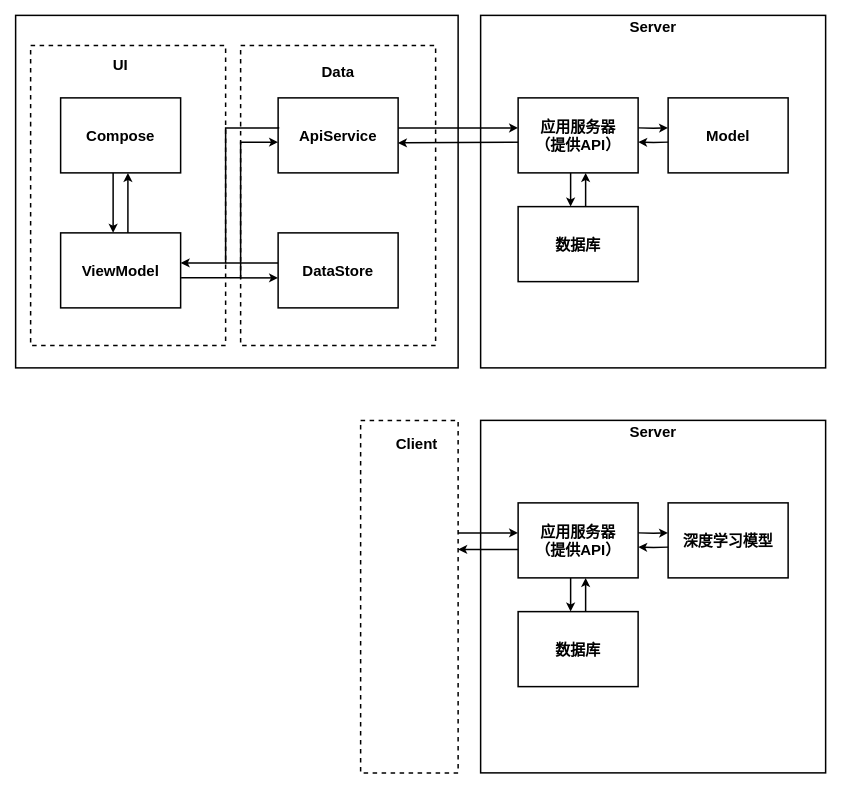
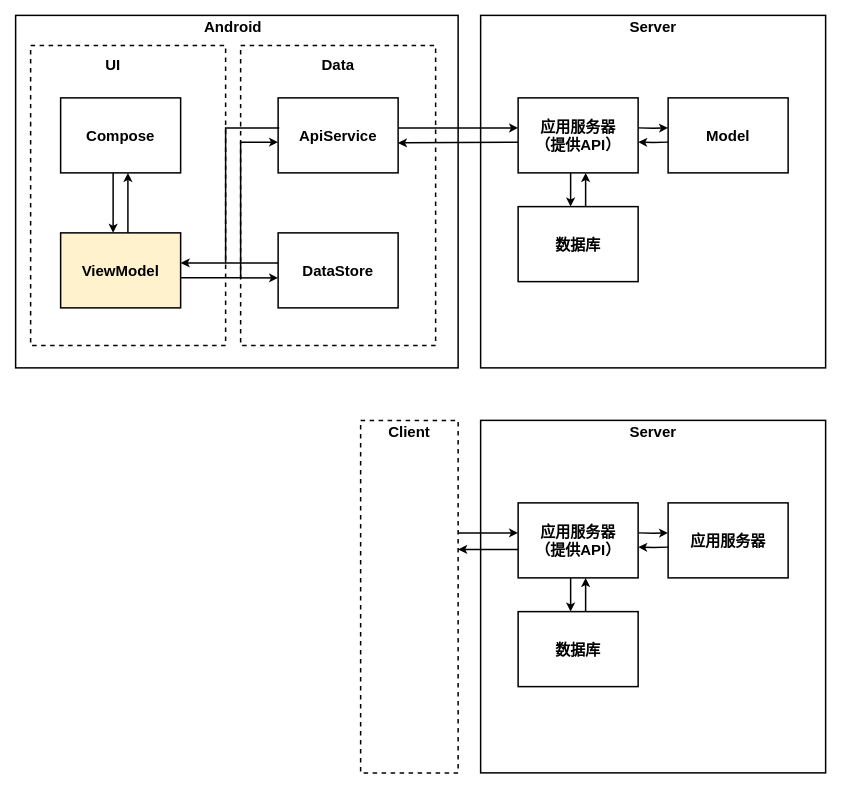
none -> (233, 27)
(120, 64) -> (113, 64)
(338, 72) -> (338, 64)
(120, 270) -> (120, 270)
(417, 443) -> (409, 432)
(728, 540) -> (728, 540)
